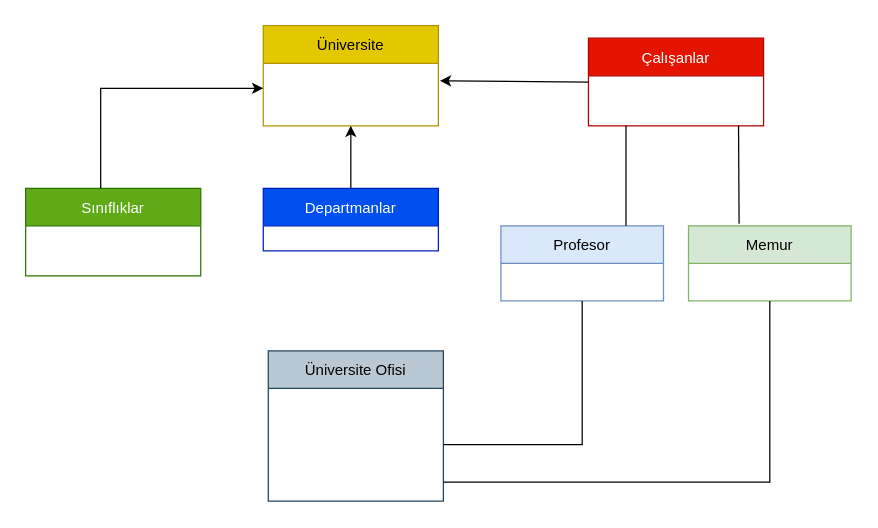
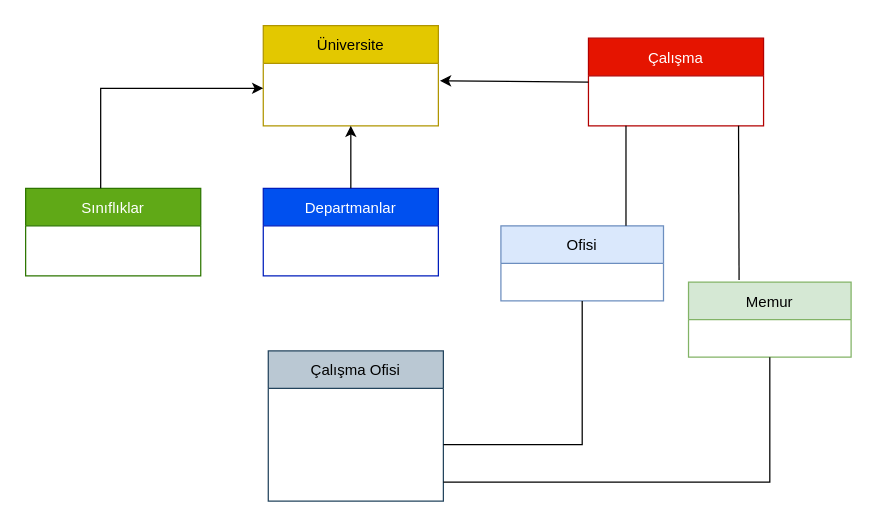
(675, 58) -> (675, 58)
(351, 219) -> (351, 232)
(581, 245) -> (581, 245)
(769, 263) -> (769, 319)
(355, 370) -> (355, 370)
